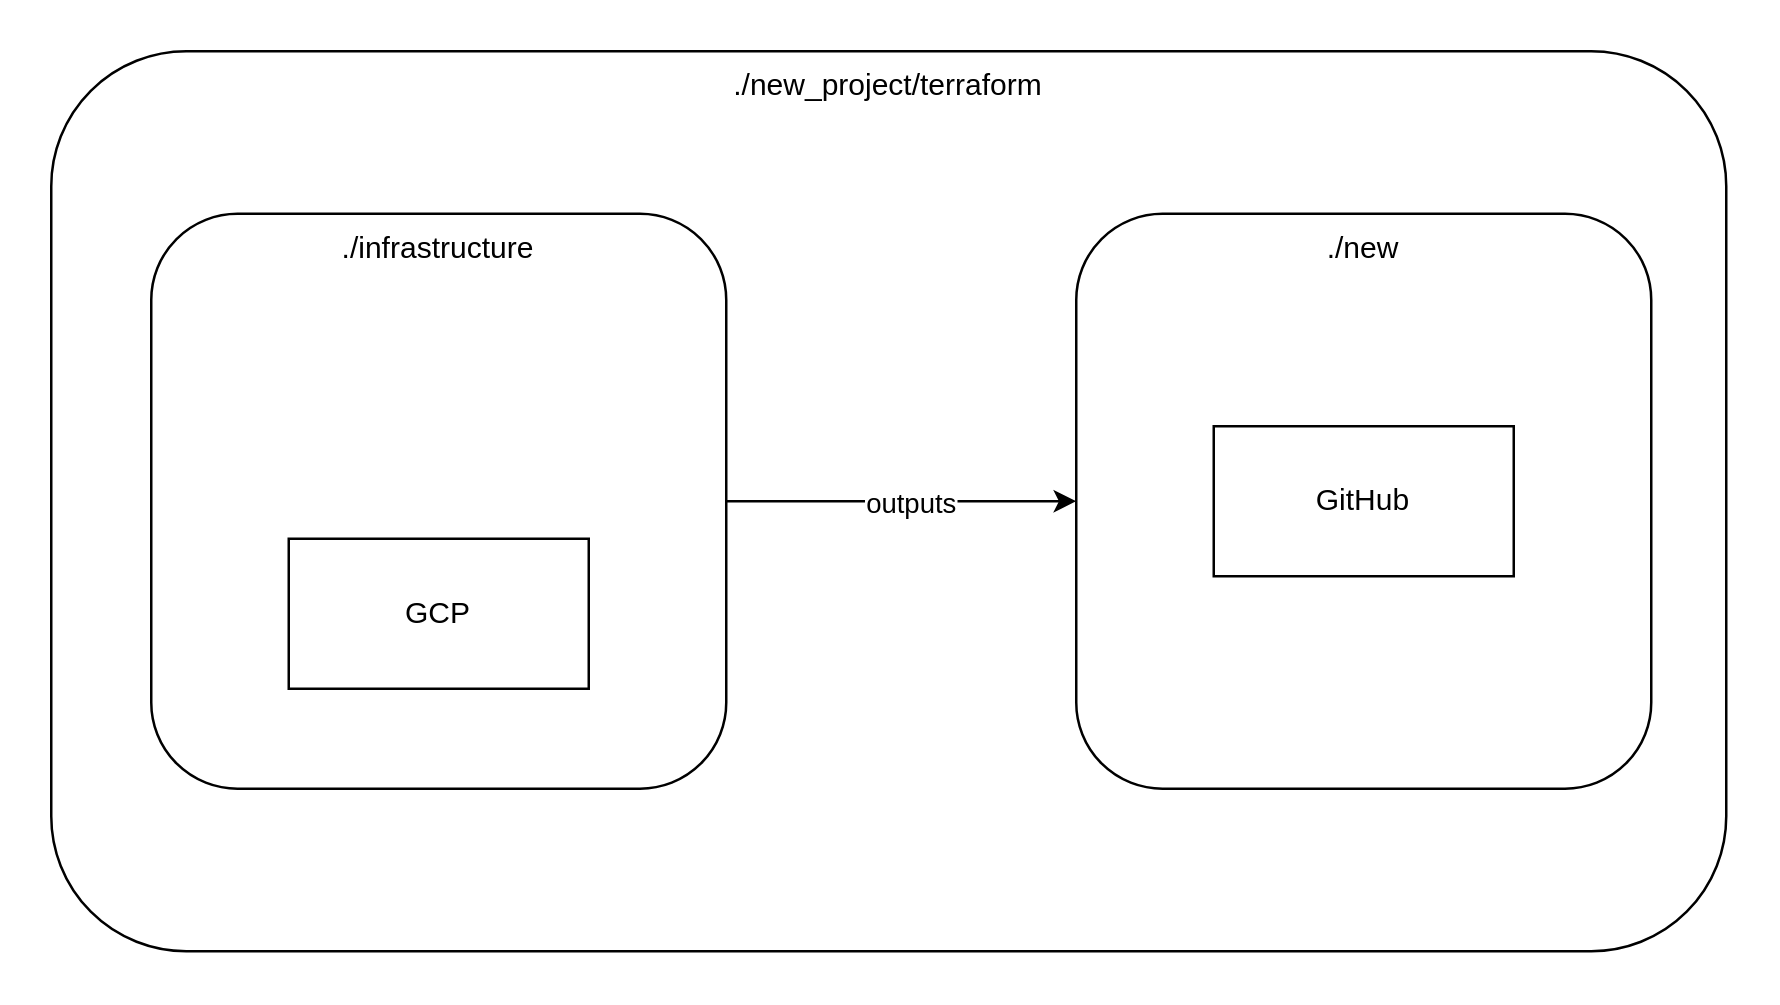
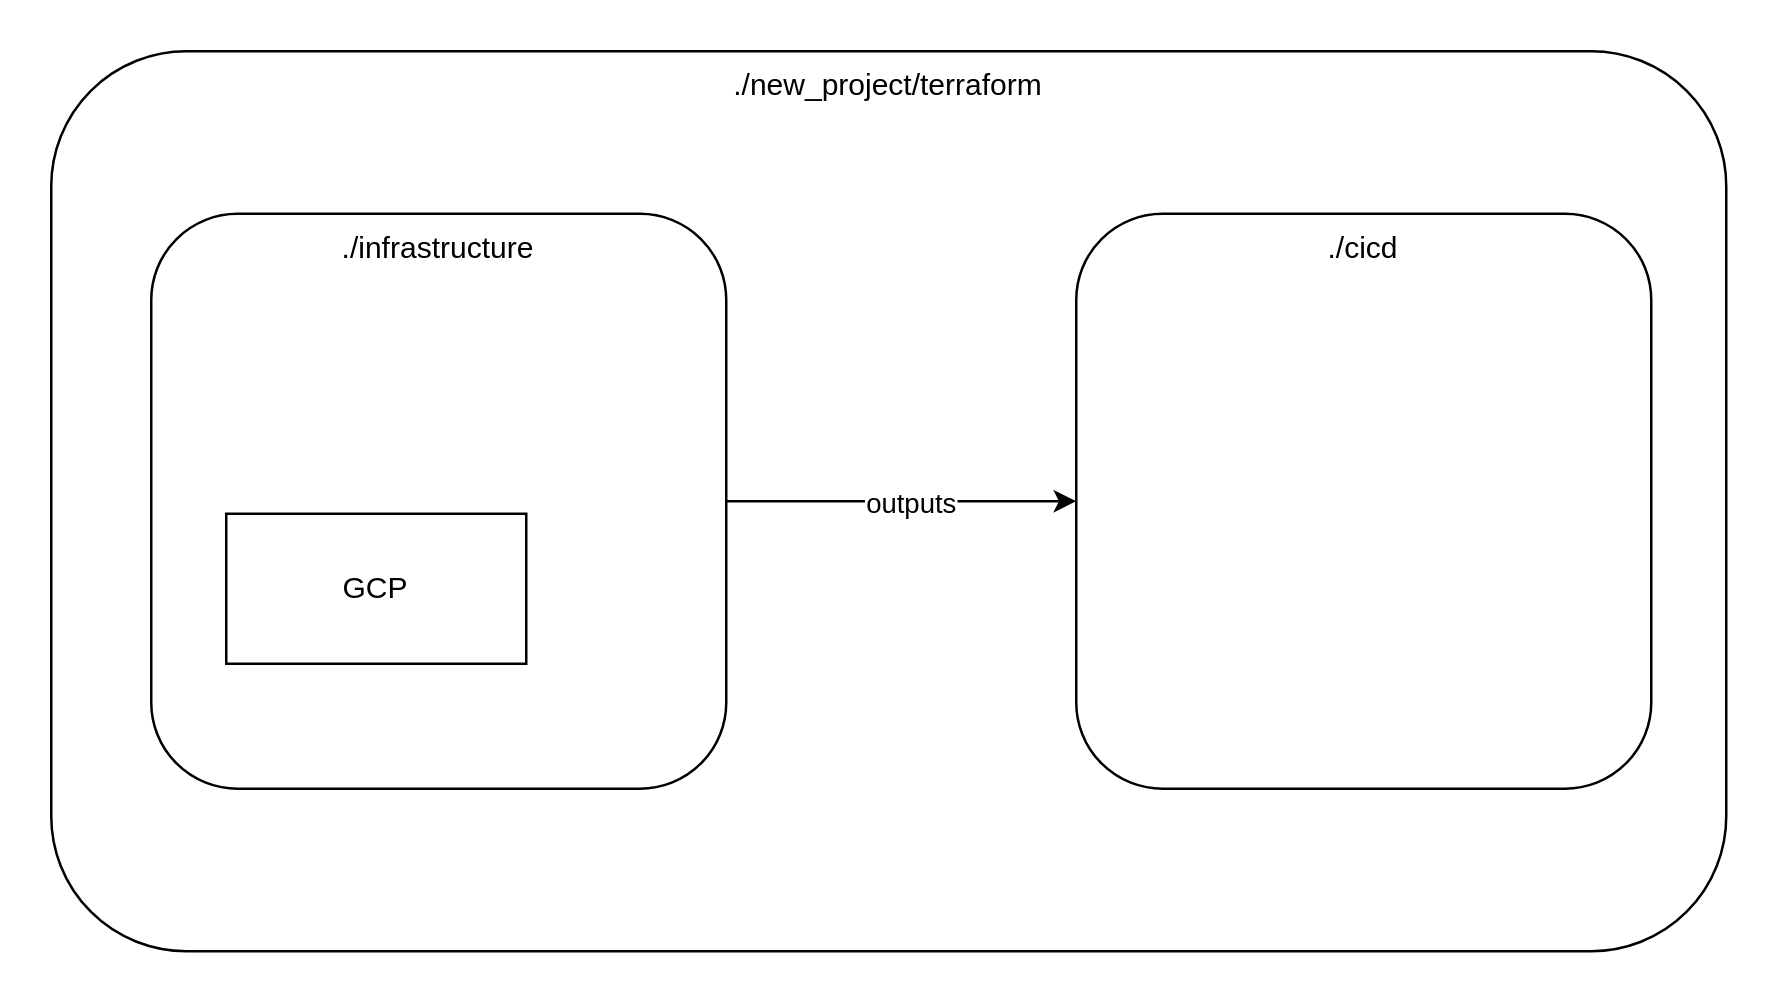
(1364, 249) -> (1364, 249)
(1364, 501) -> none
(439, 614) -> (376, 589)
